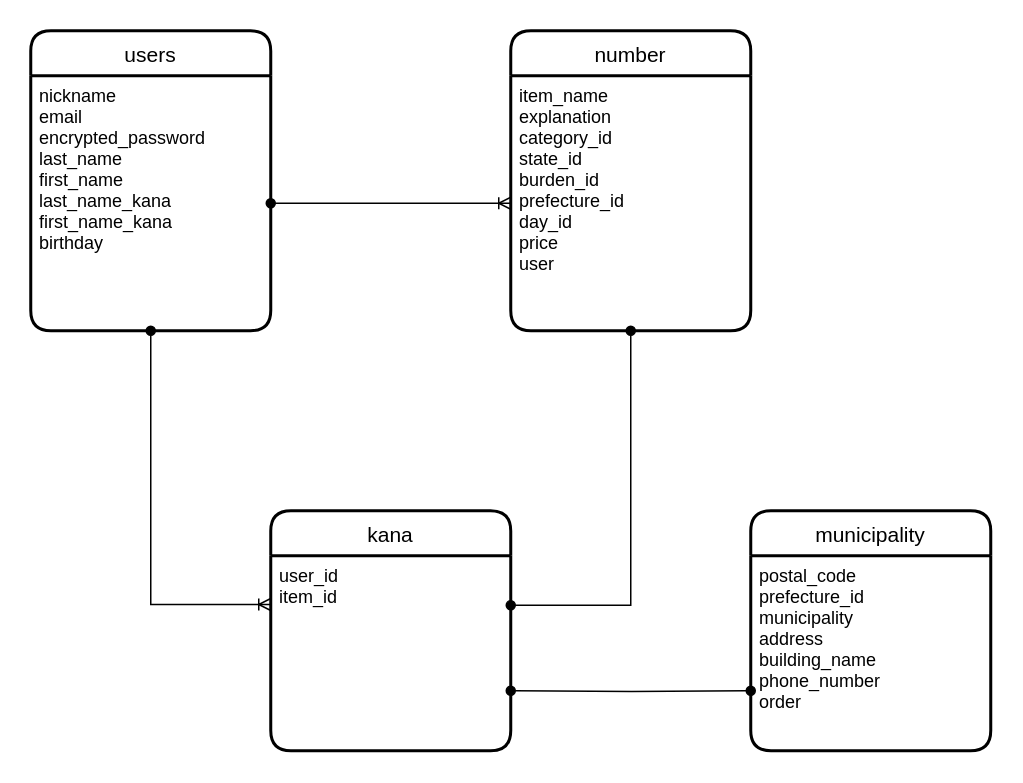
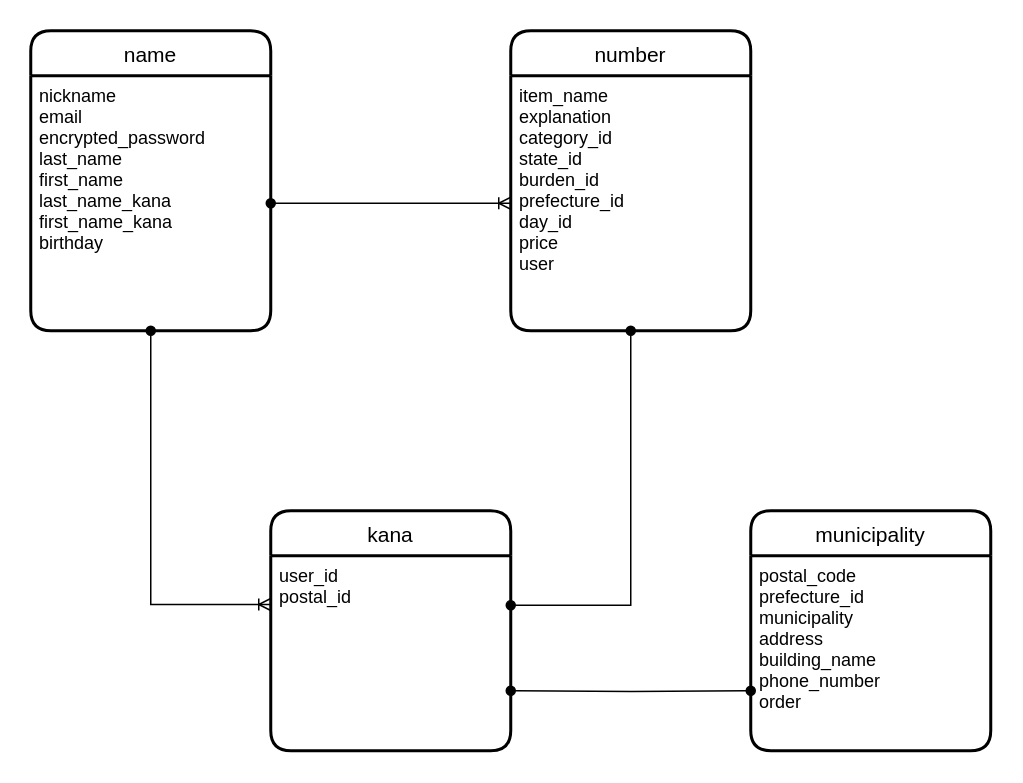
(150, 55) -> (150, 55)
(312, 576) -> (312, 576)
